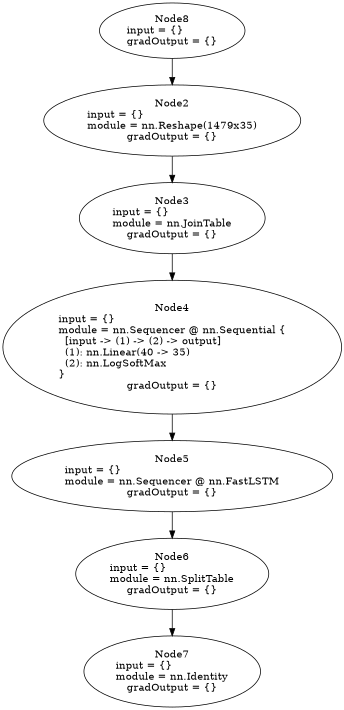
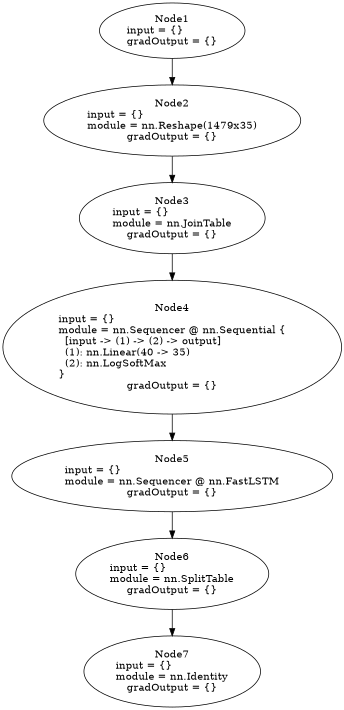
(172, 31) -> (172, 31)
